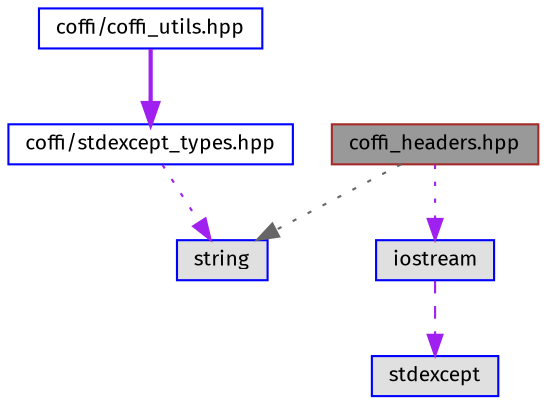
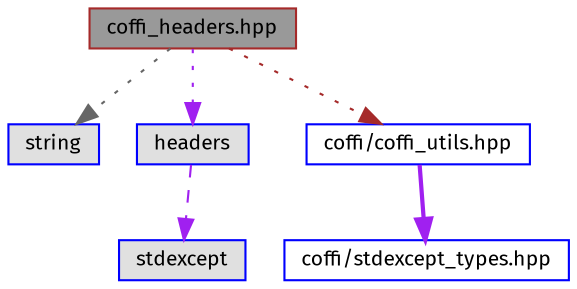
none -> (296, 81)
(181, 193) -> none
(435, 260) -> (193, 144)
